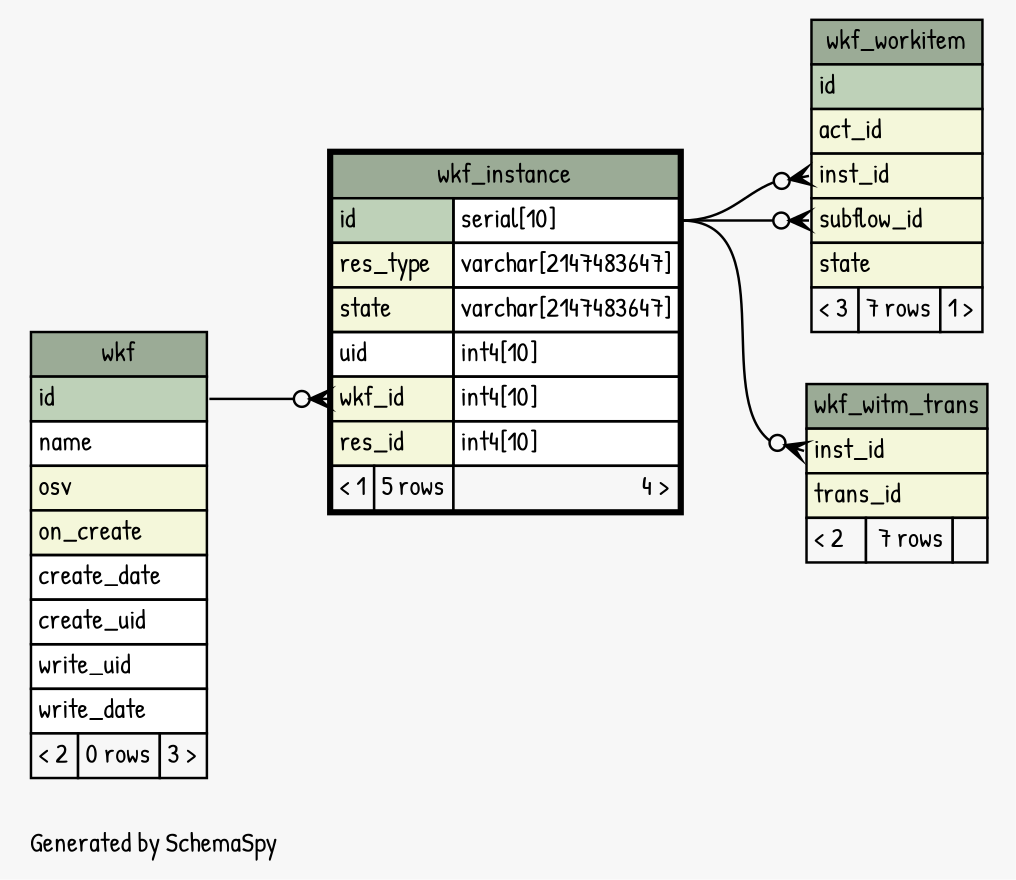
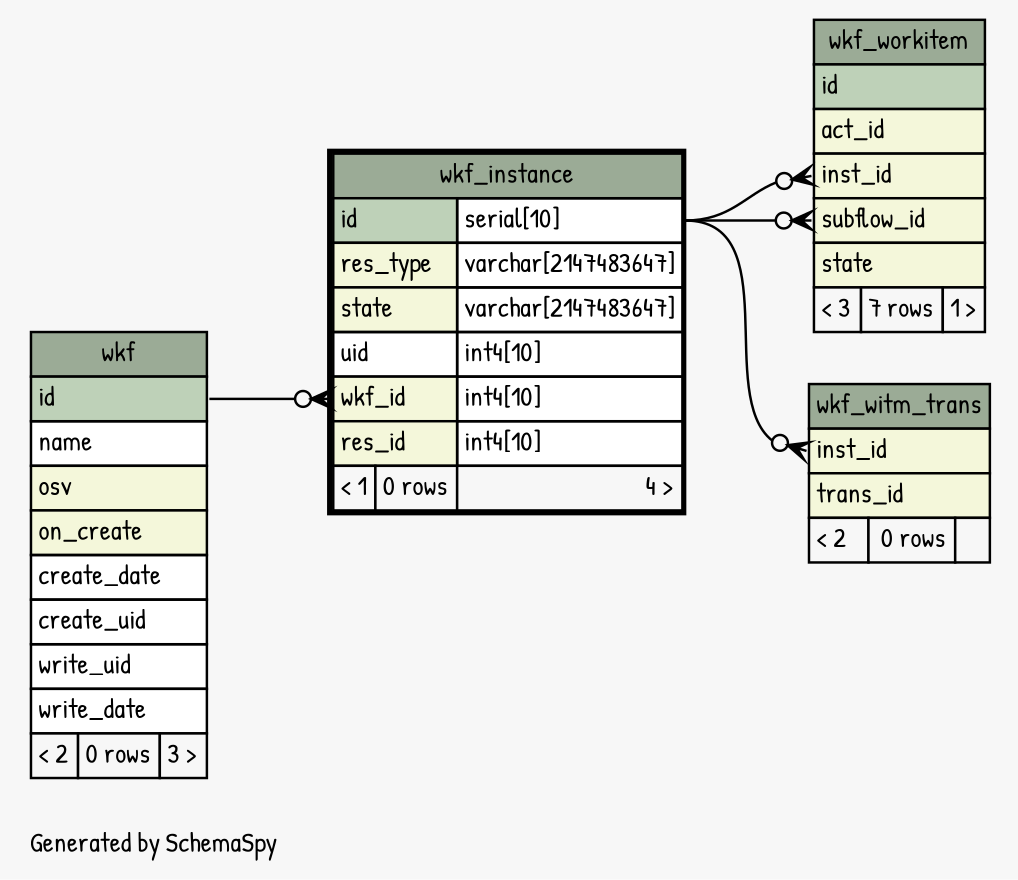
(414, 487) -> (416, 487)
(912, 539) -> (914, 539)
